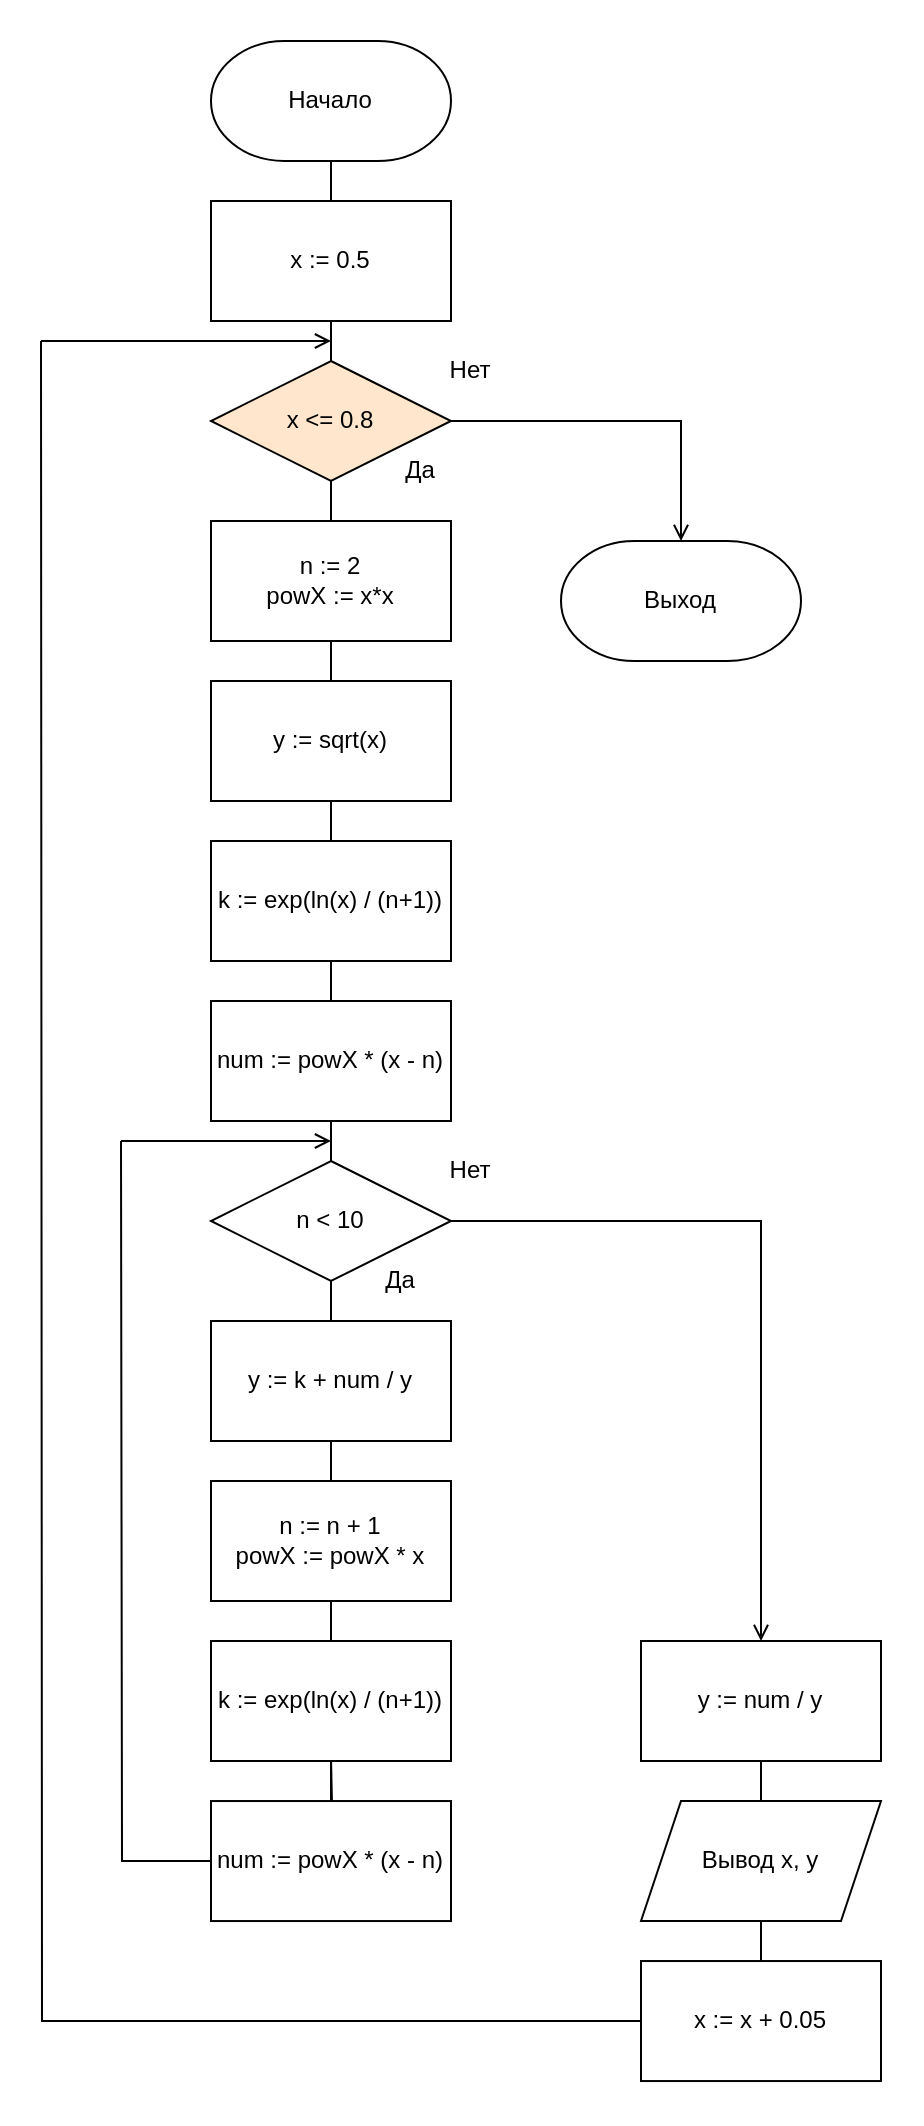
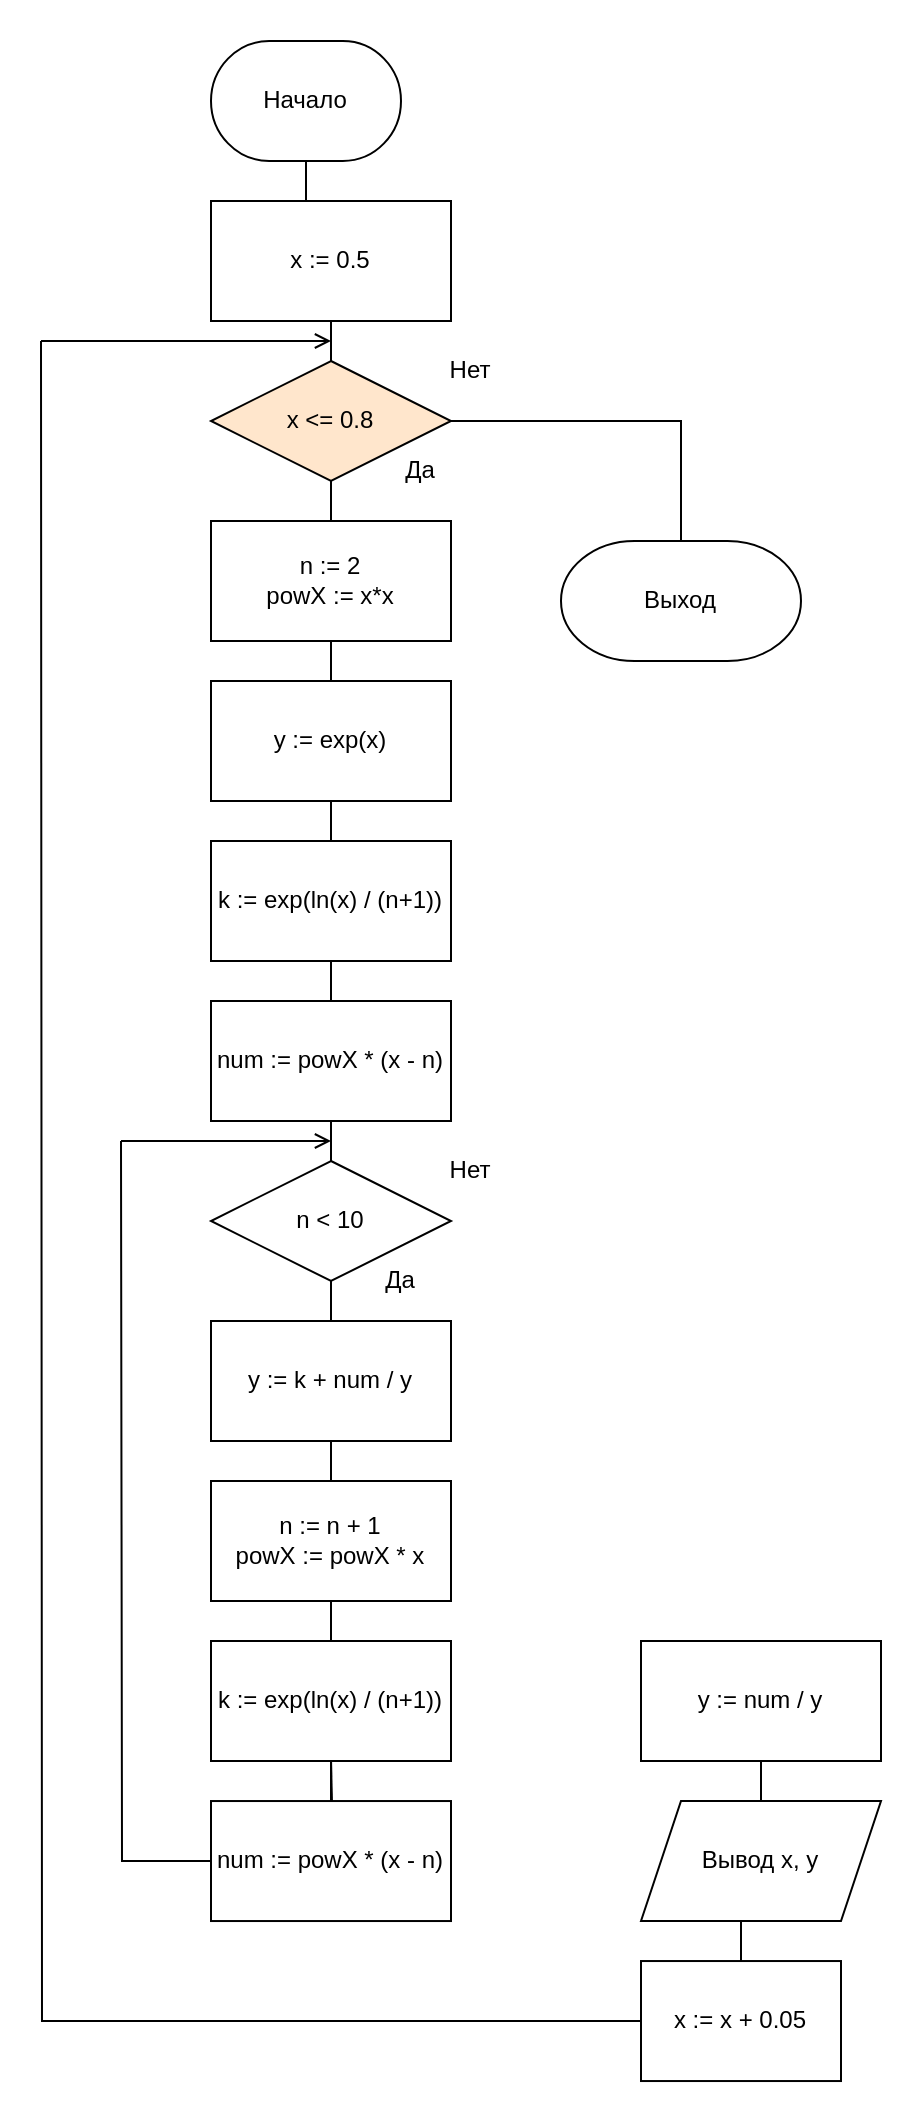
(331, 101) -> (306, 101)
(681, 533) -> (681, 534)
(331, 741) -> (331, 741)
(761, 1273) -> none
(761, 2021) -> (741, 2021)
